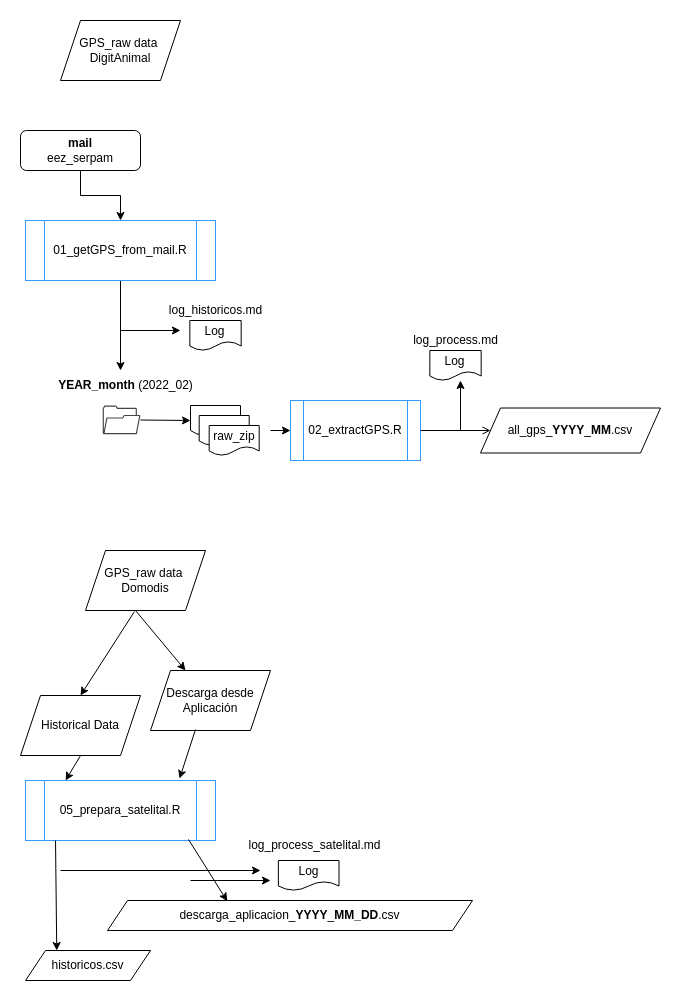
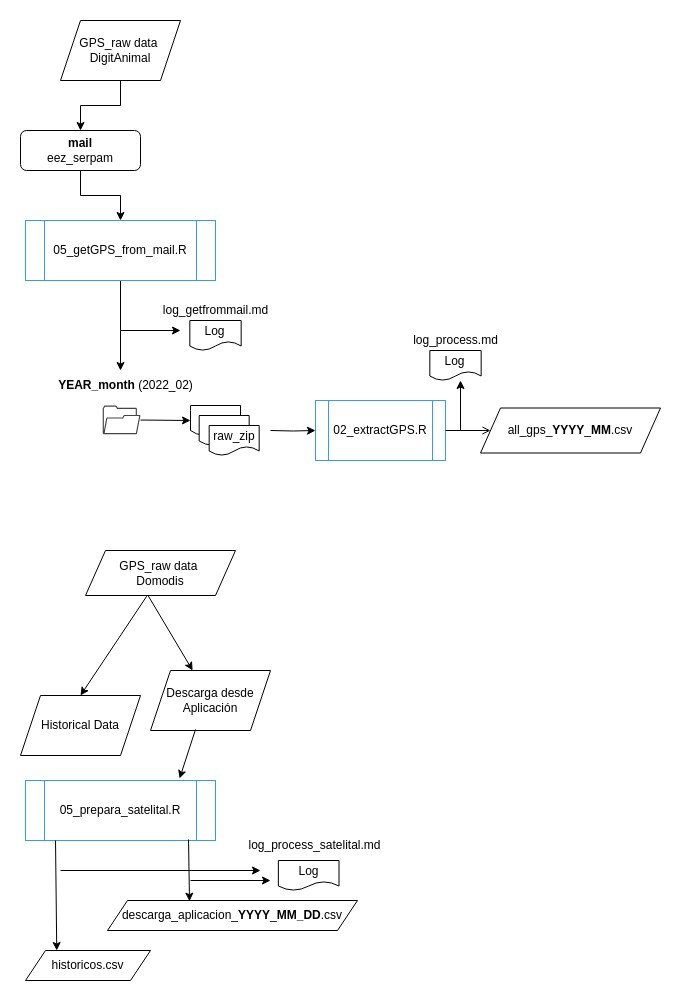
none -> (105, 106)
(121, 251) -> (121, 251)
(216, 311) -> (216, 311)
(356, 431) -> (381, 431)
(146, 581) -> (161, 573)
(75, 765) -> none
(290, 916) -> (233, 916)
